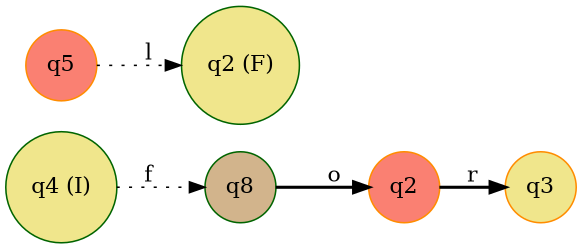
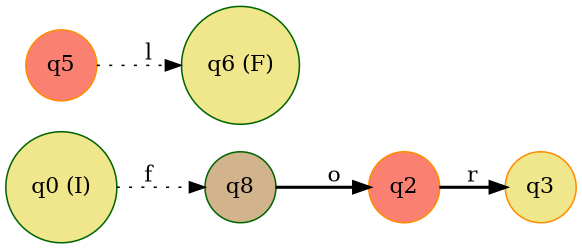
(240, 65) -> (240, 65)
(61, 187) -> (61, 187)
